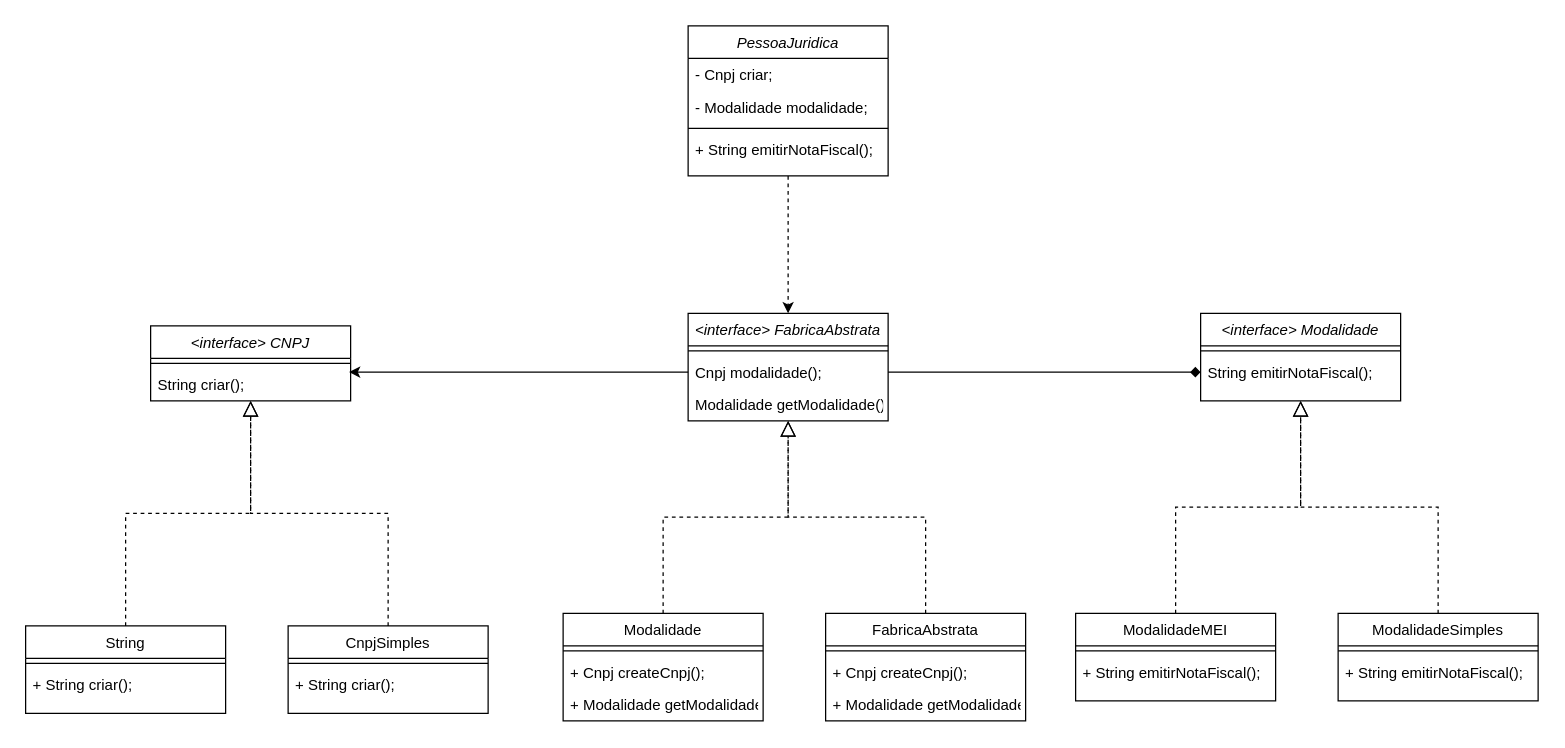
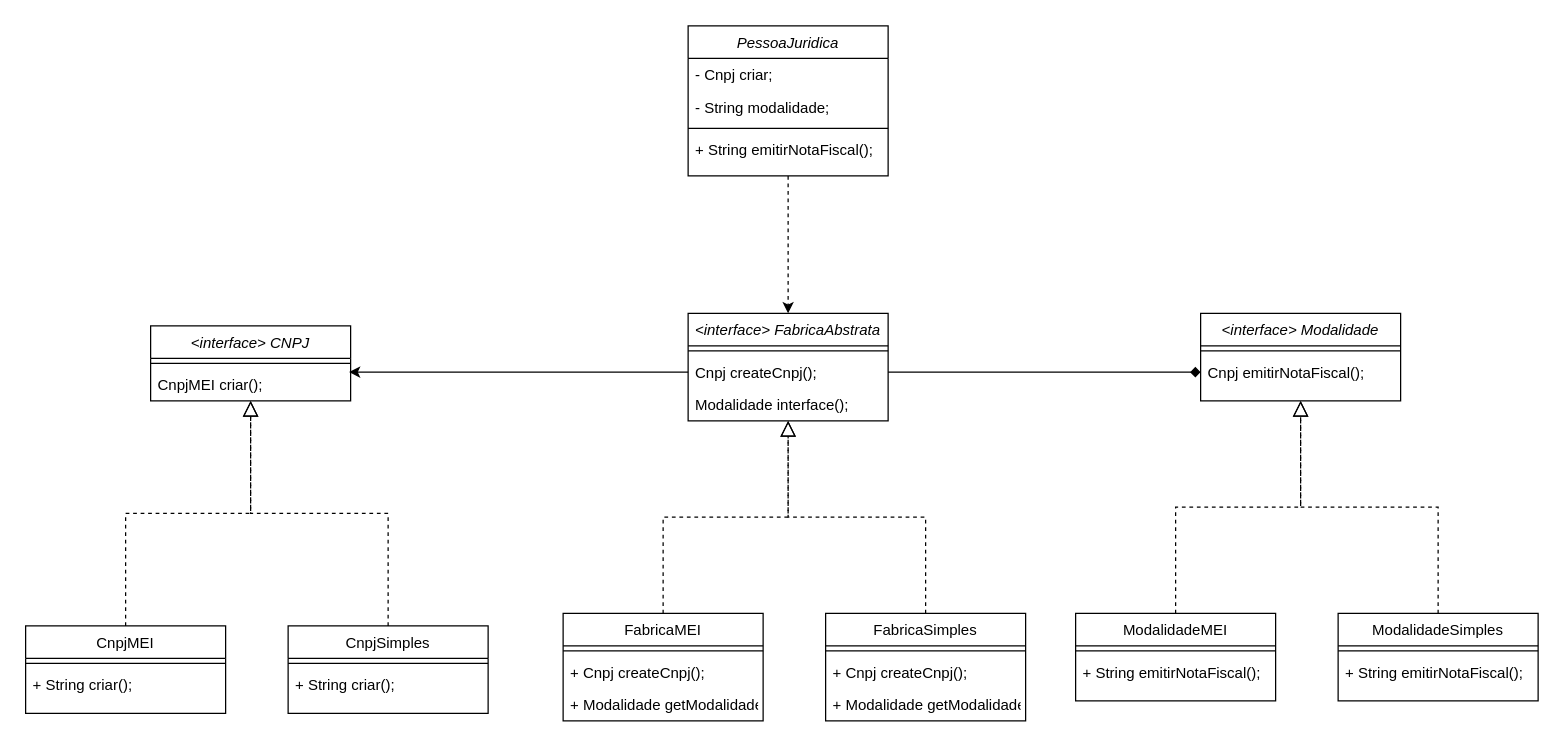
(782, 108) -> (767, 108)
(763, 373) -> (767, 373)
(1303, 373) -> (1297, 373)
(213, 385) -> (219, 385)
(797, 405) -> (782, 405)
(663, 630) -> (663, 630)
(925, 630) -> (925, 630)
(125, 643) -> (125, 643)
